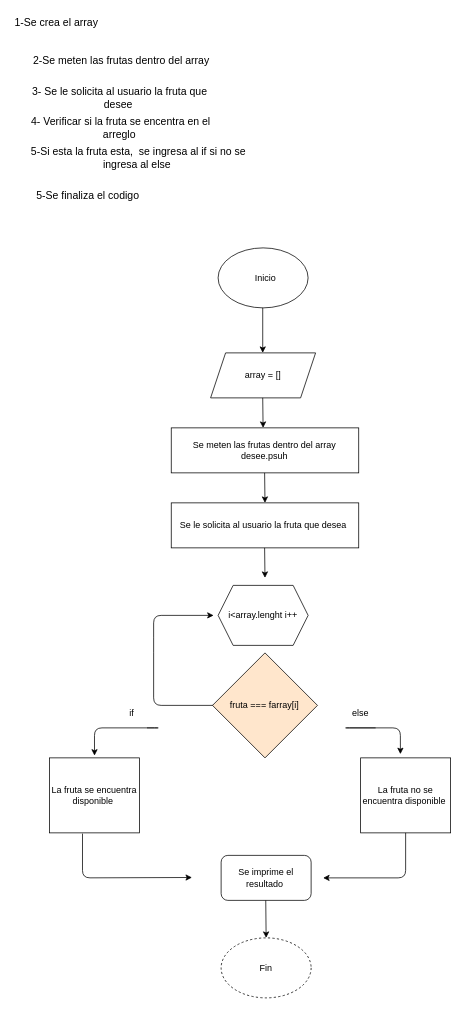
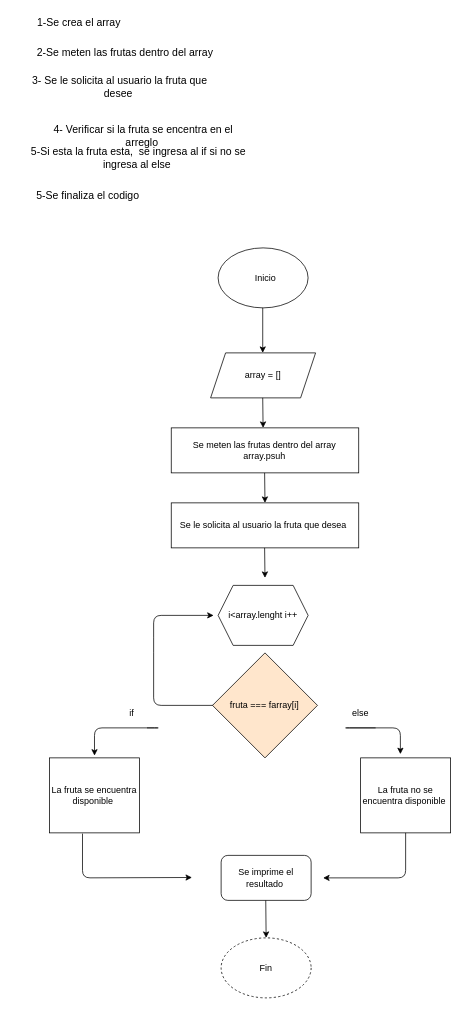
(58, 23) -> (80, 23)
(123, 60) -> (127, 53)
(119, 98) -> (119, 87)
(120, 128) -> (143, 135)
(264, 450) -> (264, 450)
